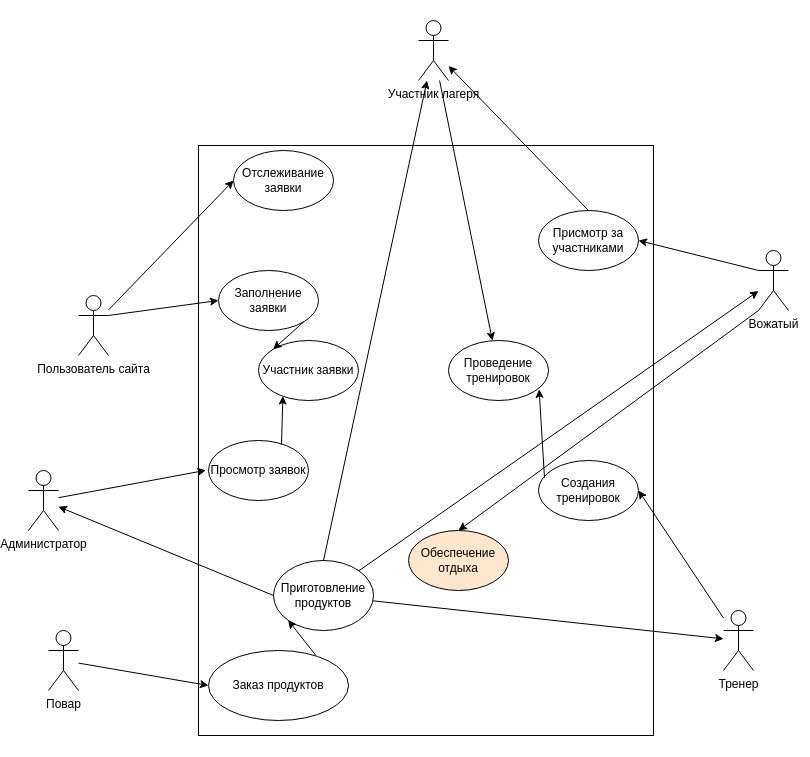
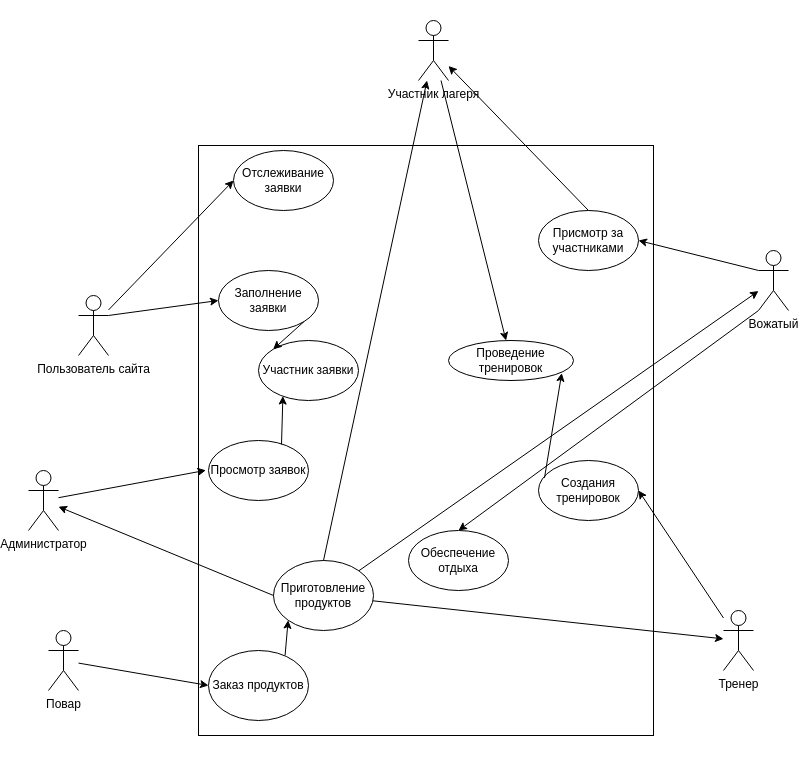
(499, 371) -> (511, 361)
(459, 561) -> (459, 561)
(279, 686) -> (259, 686)
